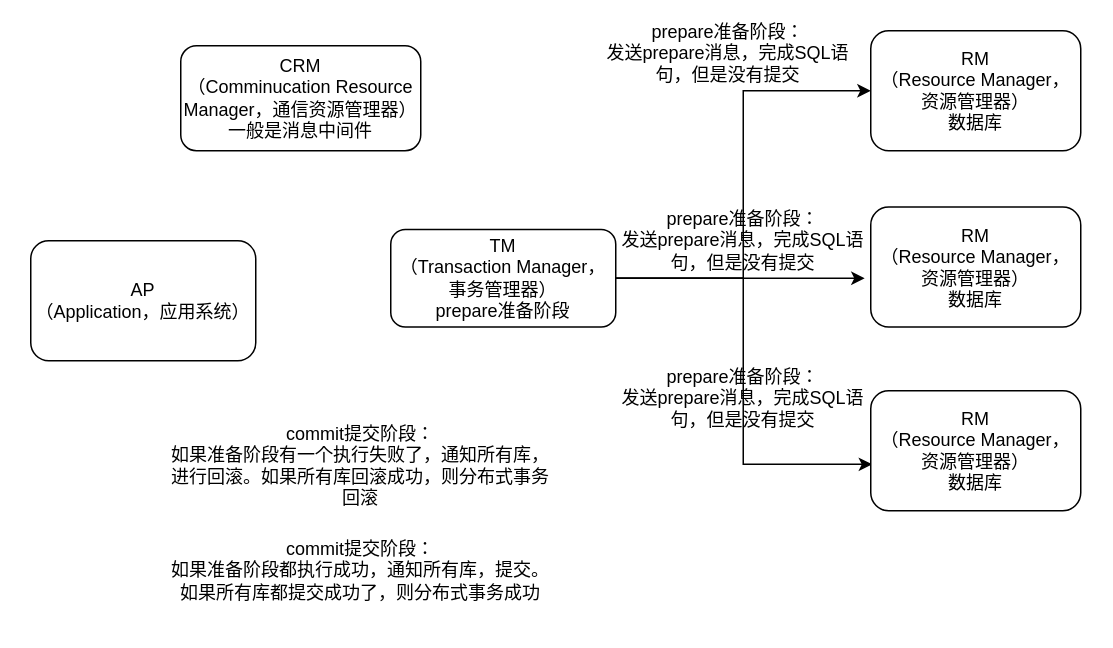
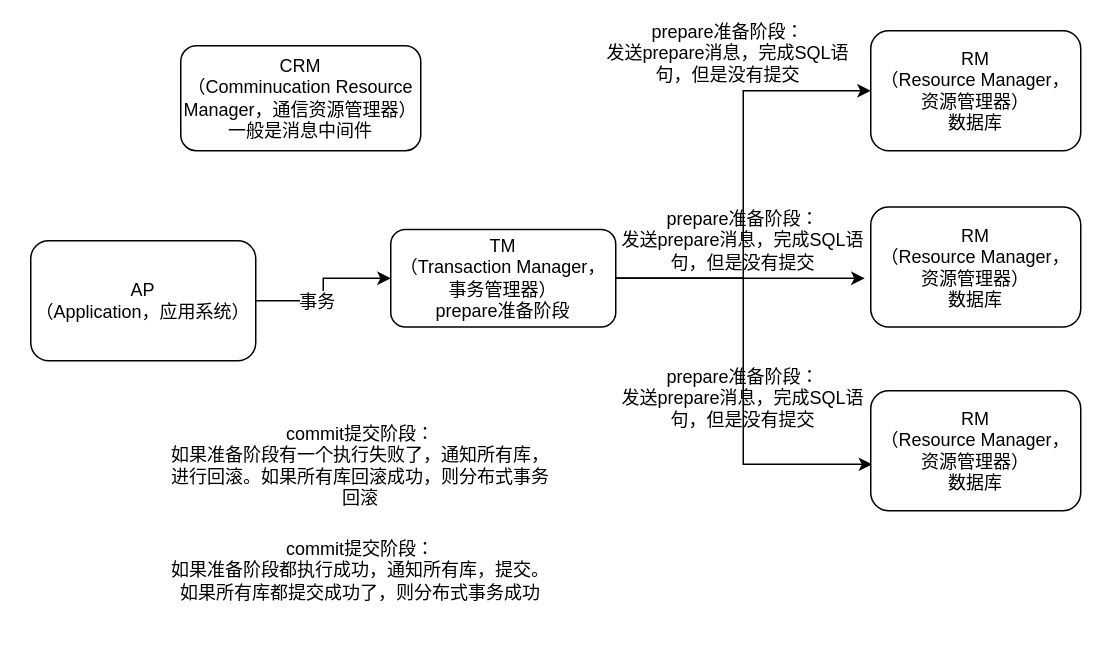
none -> (323, 295)
